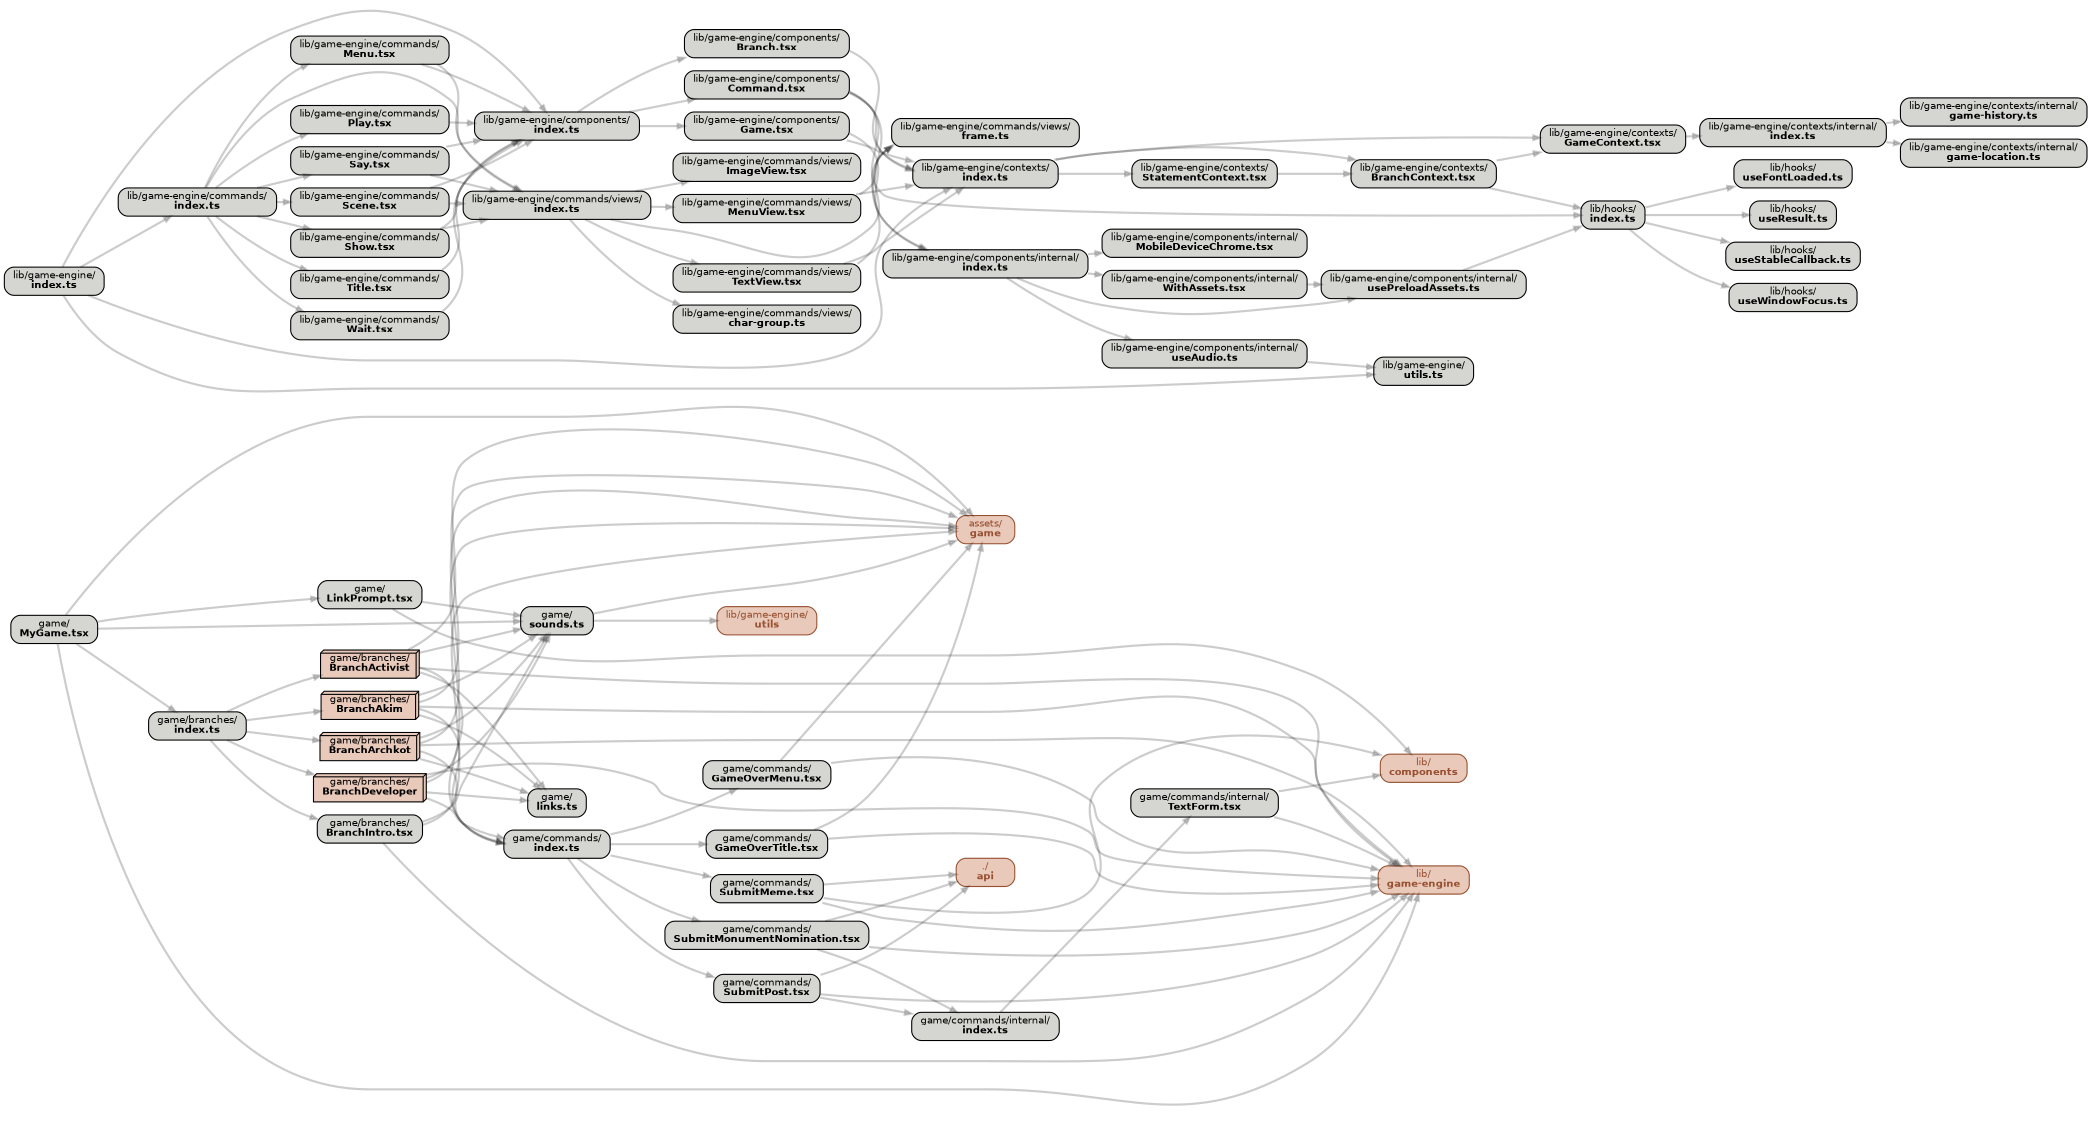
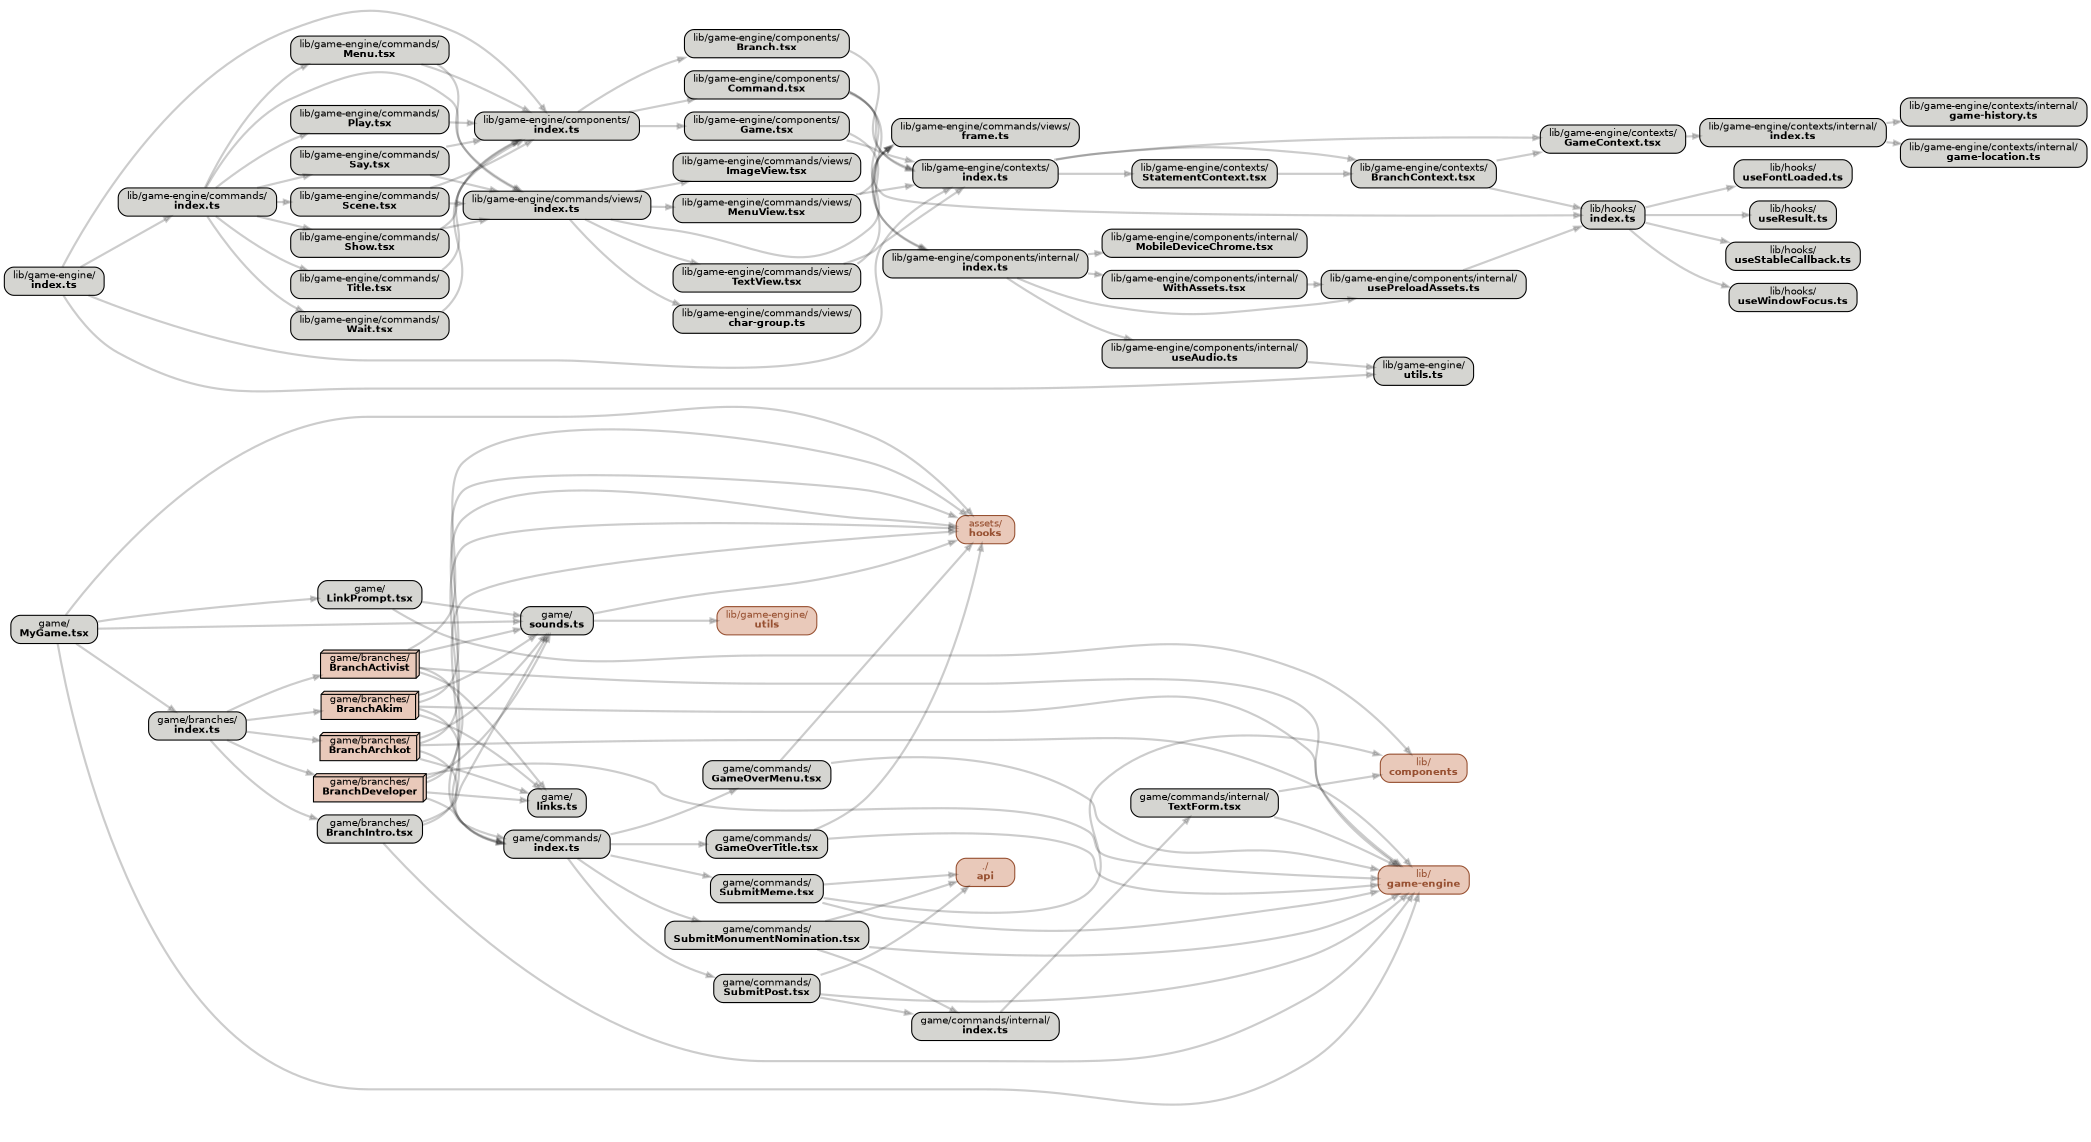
(985, 533) -> (985, 533)
